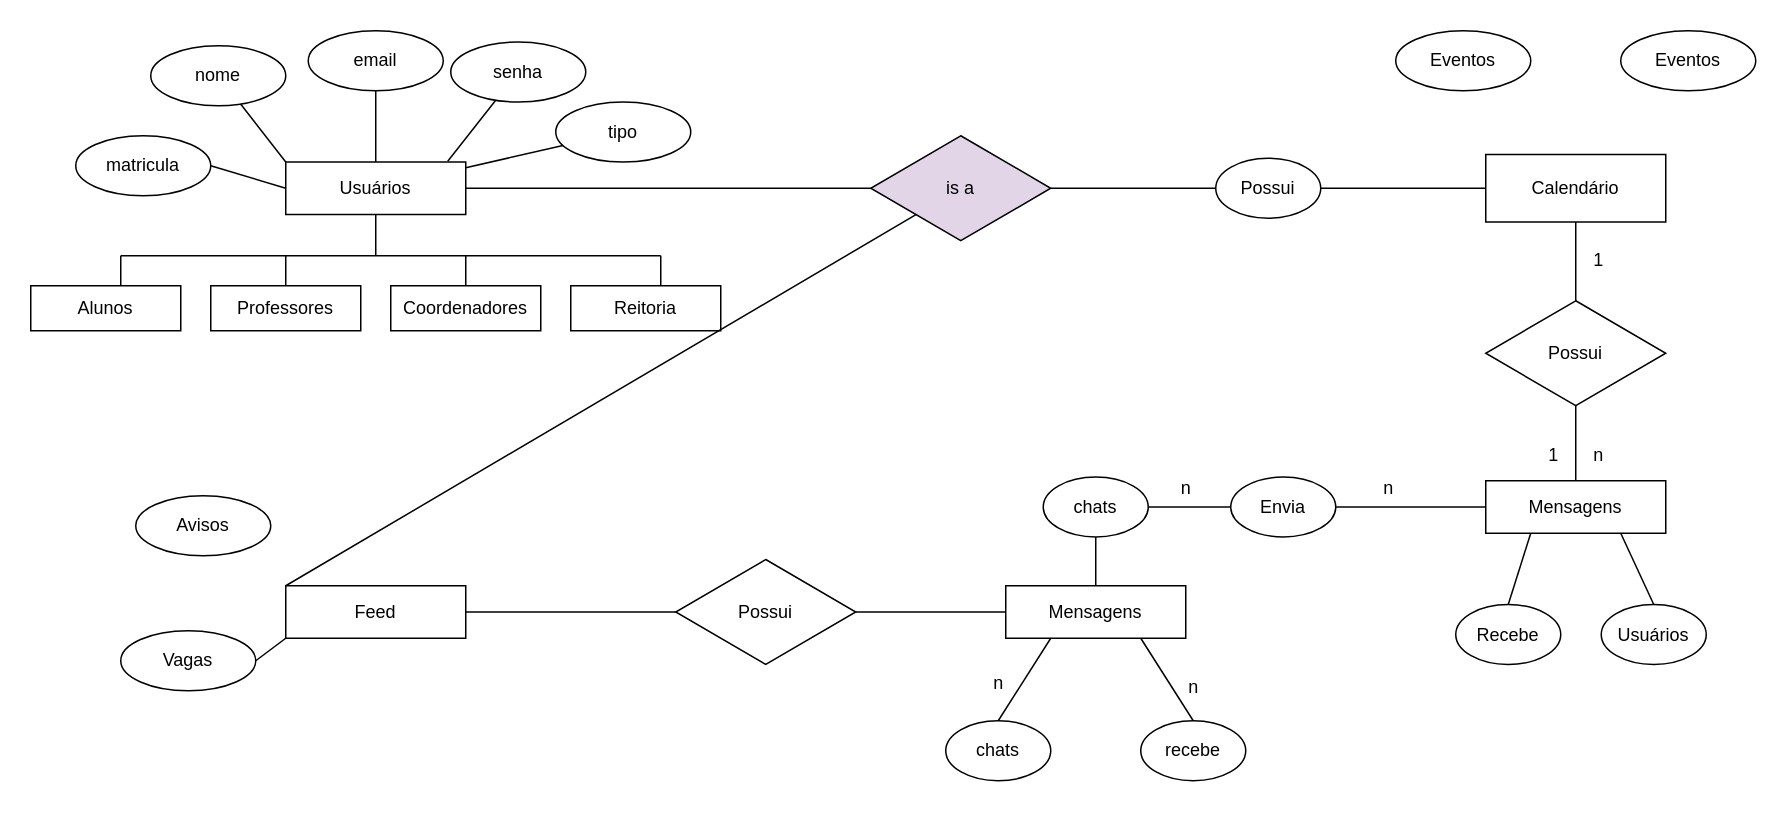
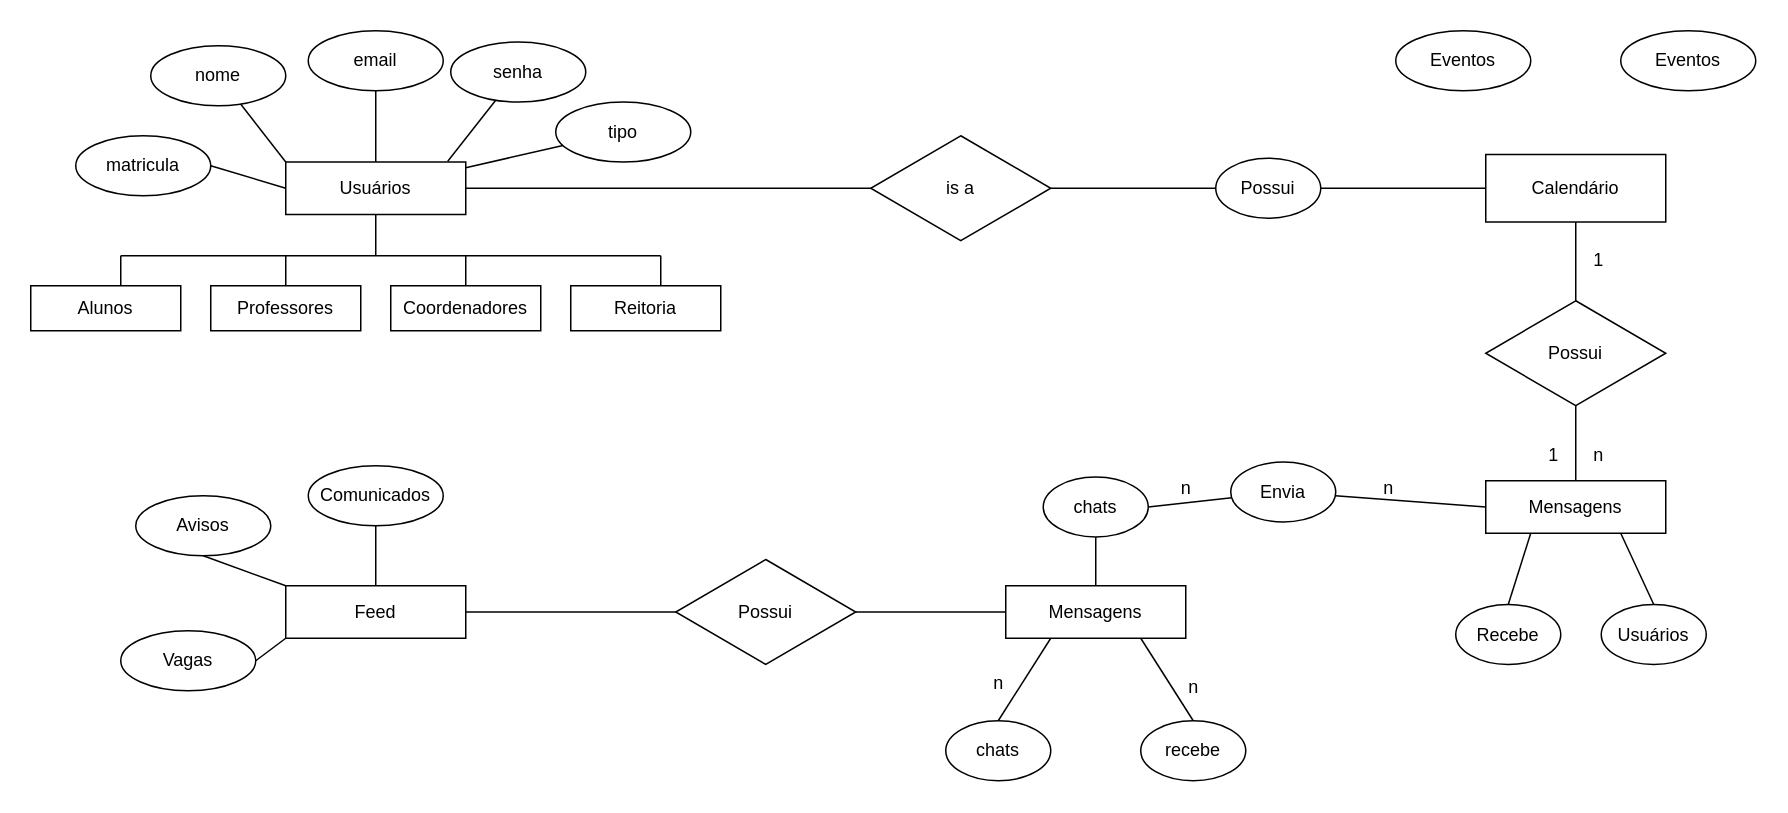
(961, 188) -> (961, 188)
(600, 400) -> (245, 571)
none -> (376, 496)
(1283, 507) -> (1283, 492)
none -> (376, 556)
